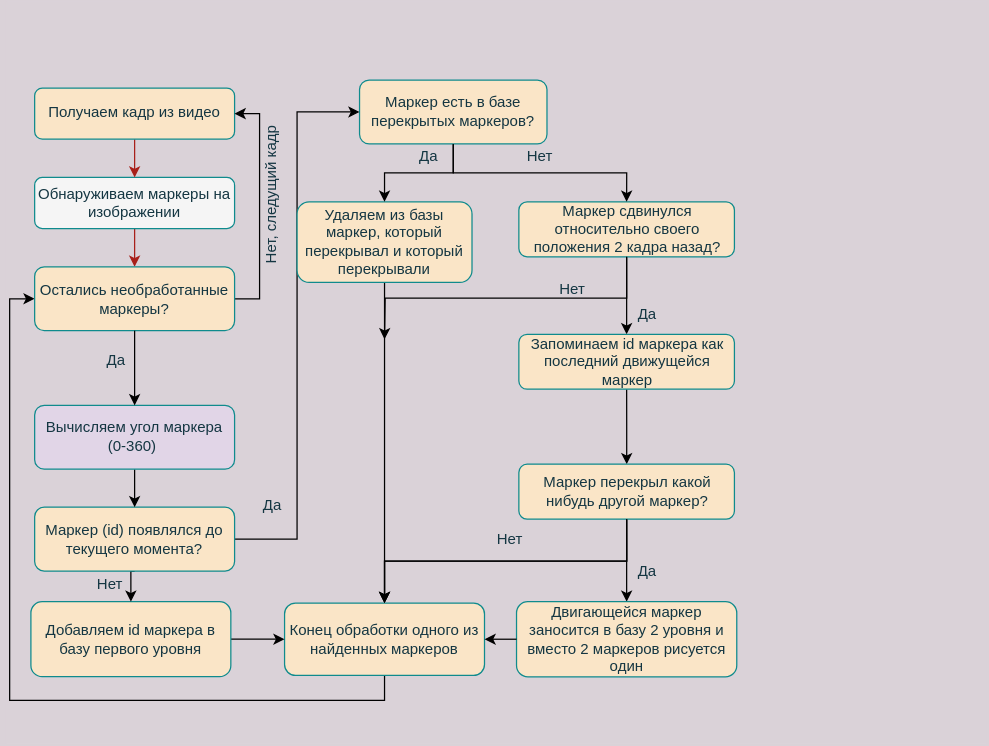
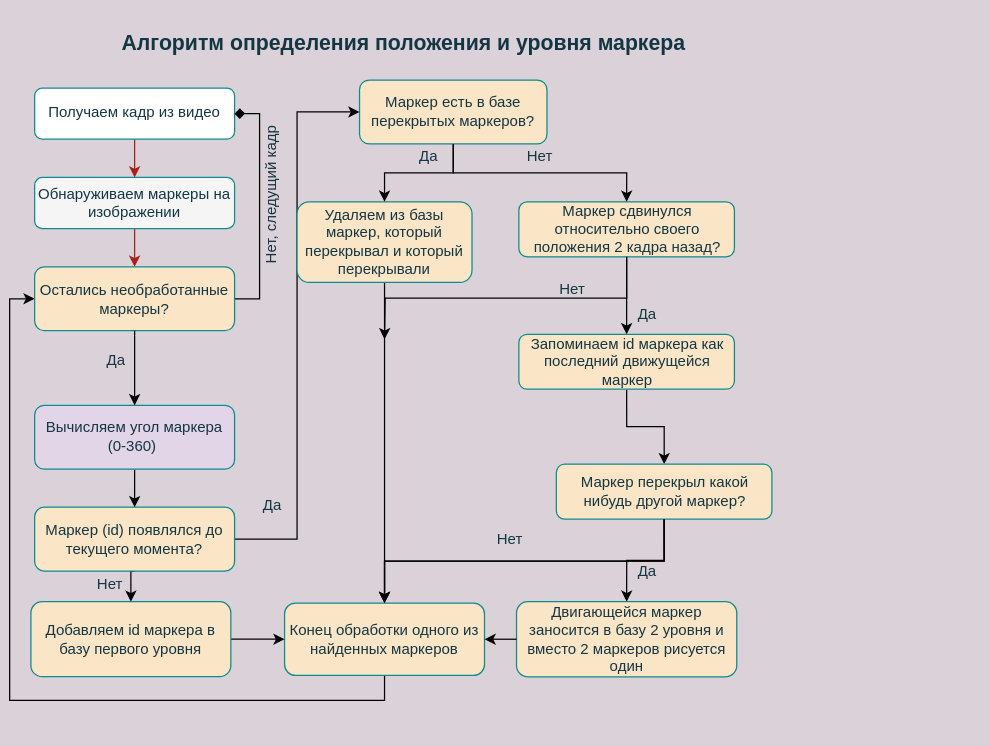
none -> (403, 44)
(134, 114) -> (134, 114)
(244, 114) -> (245, 114)
(627, 492) -> (664, 492)
